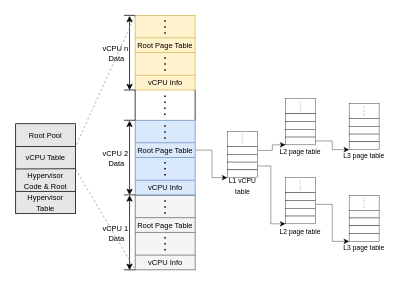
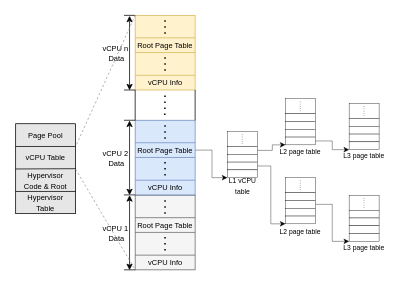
(45, 135) -> (45, 135)
